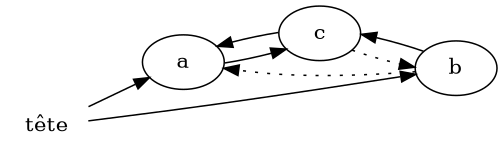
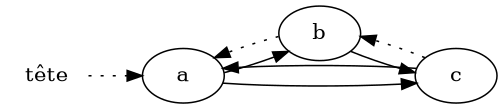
(112, 95) -> (108, 76)
(245, 100) -> (249, 65)
